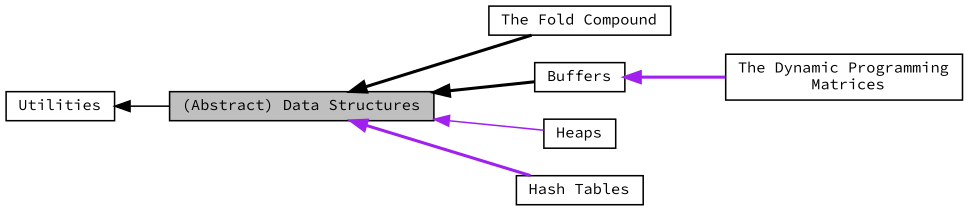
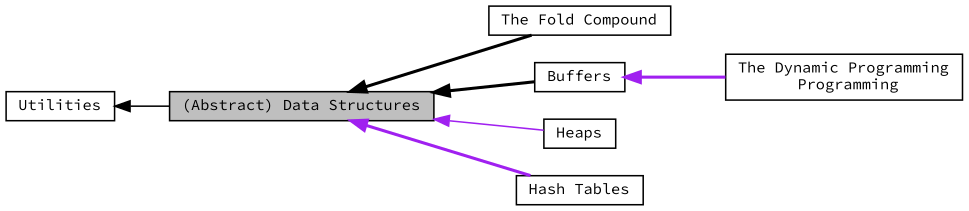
(844, 77) -> (844, 77)
